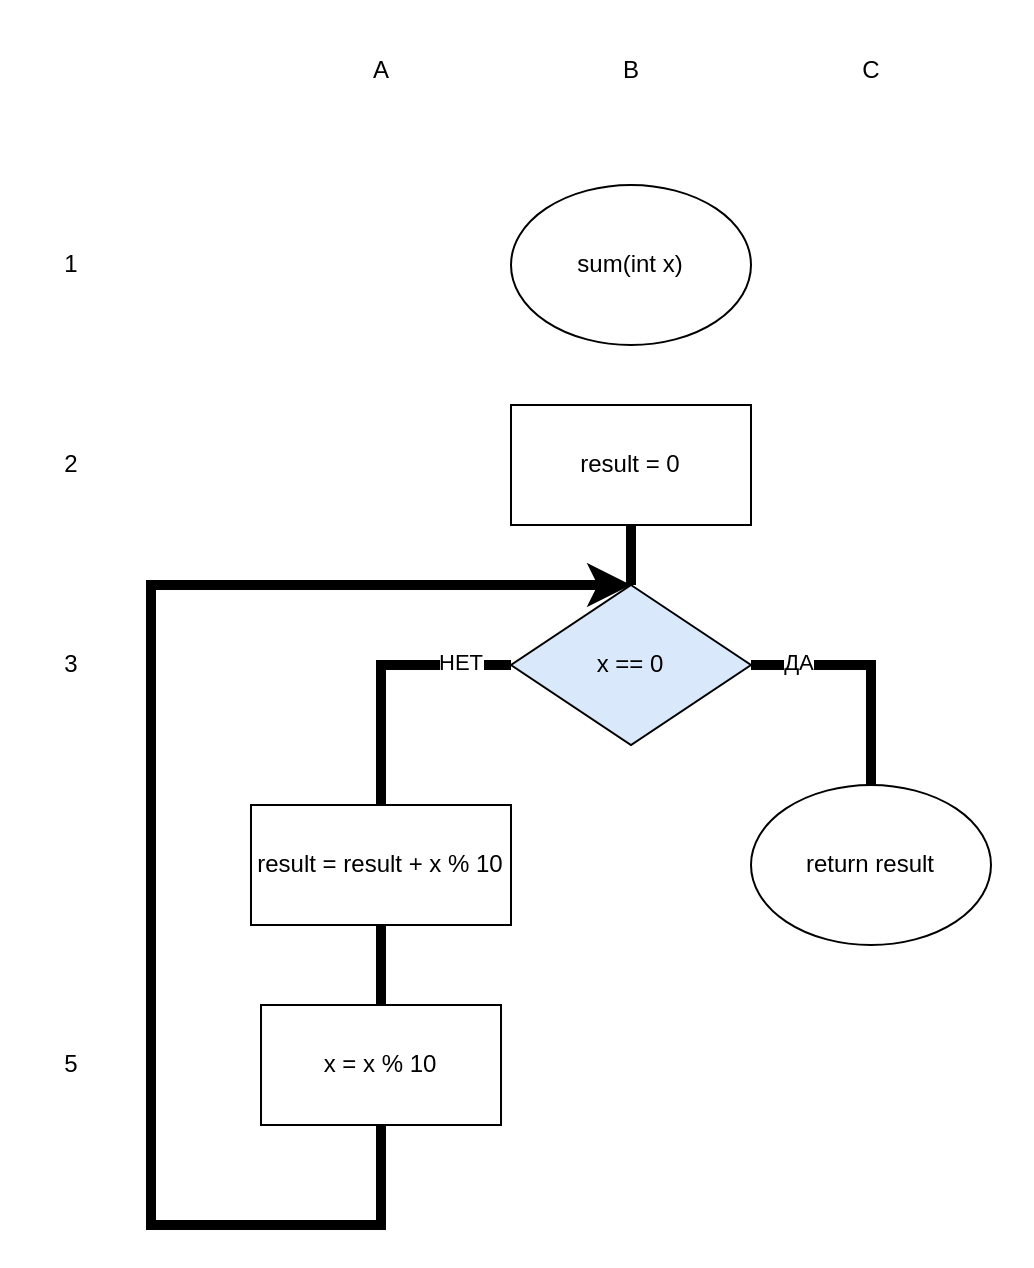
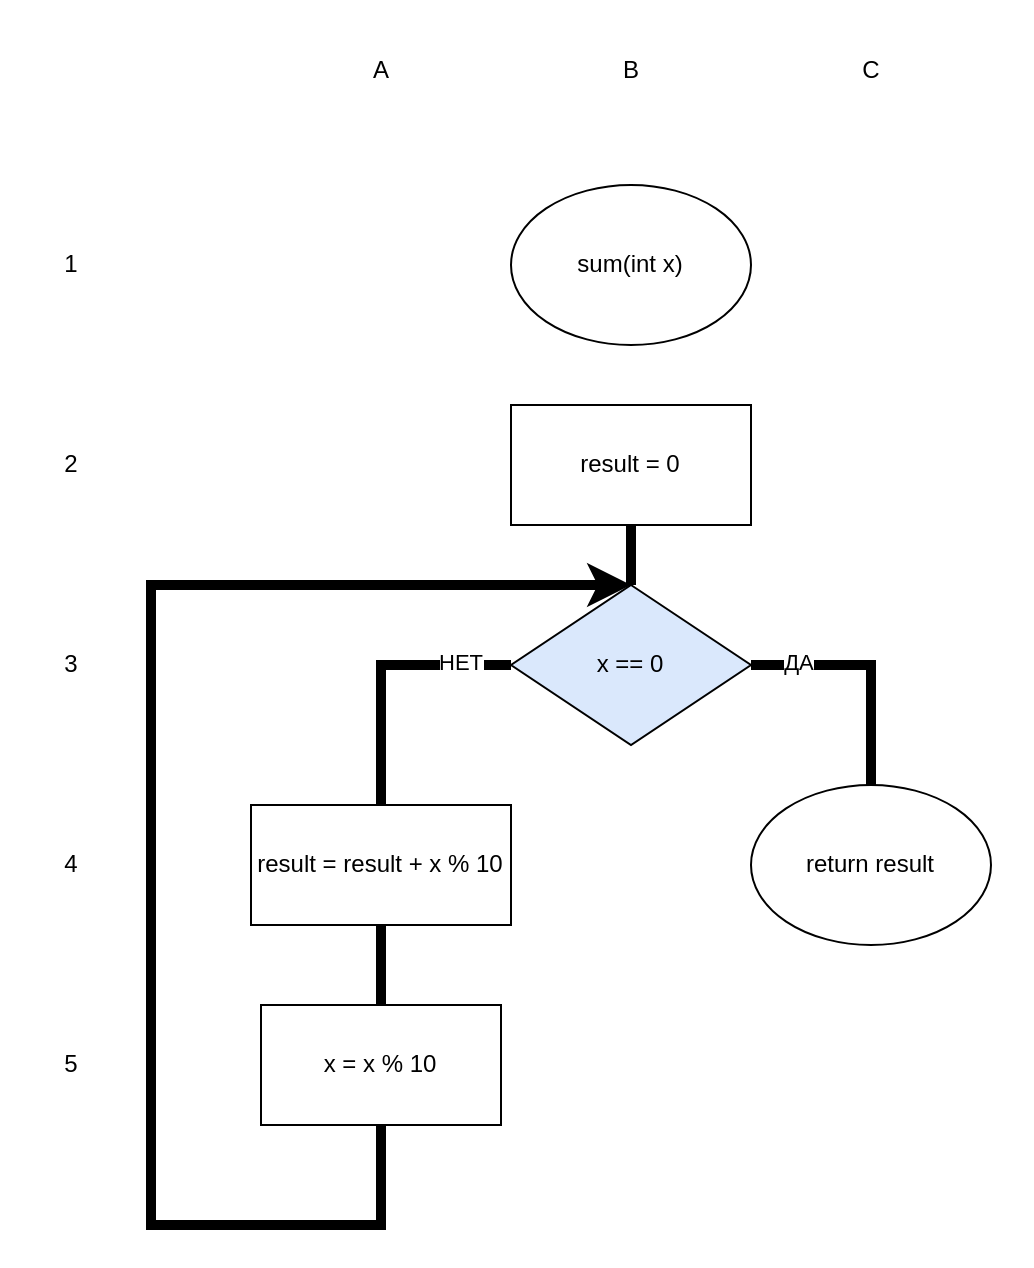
none -> (71, 865)
